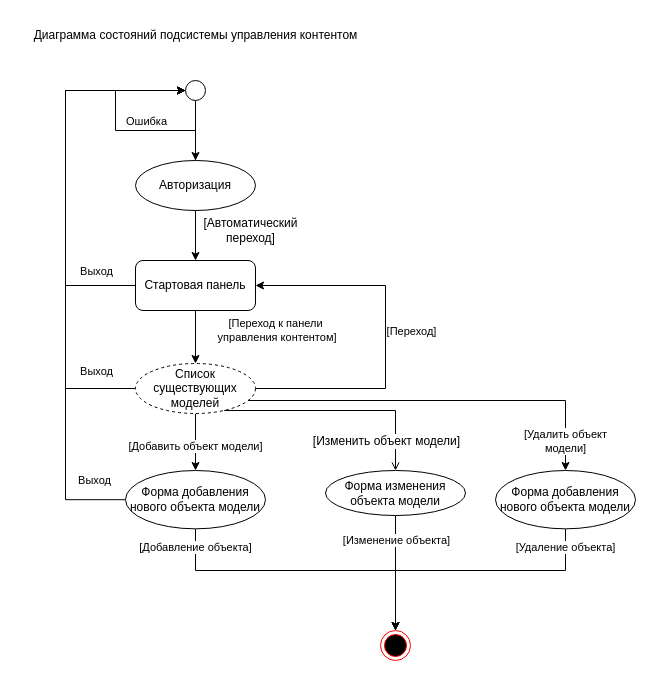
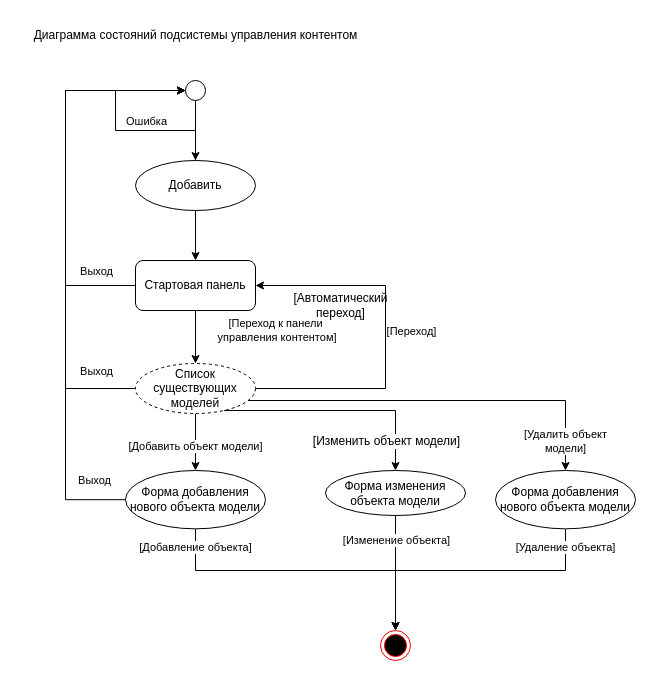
(196, 186) -> (196, 186)
(251, 231) -> (341, 306)
(396, 463) -> (396, 462)
